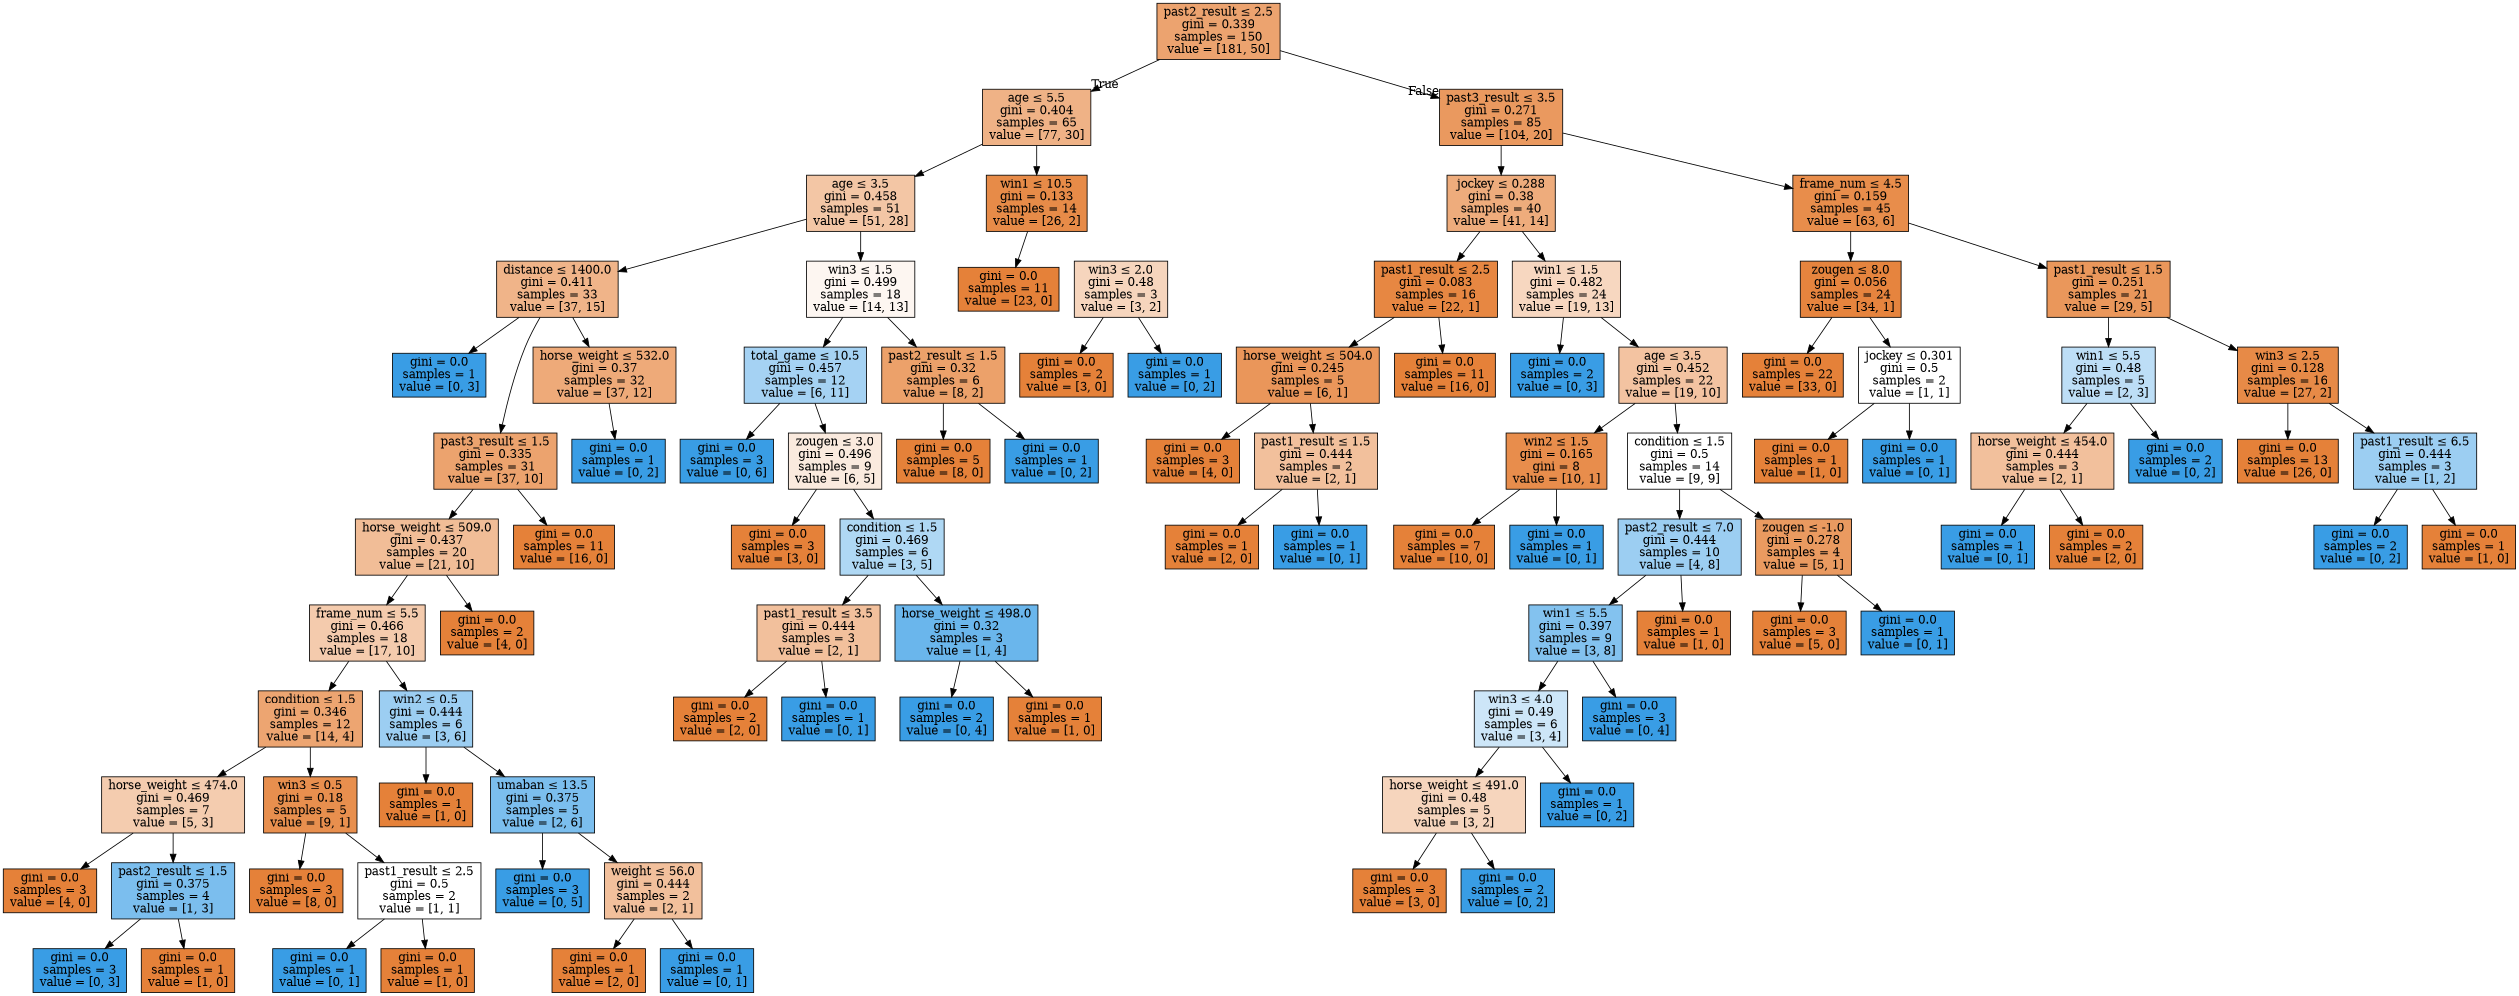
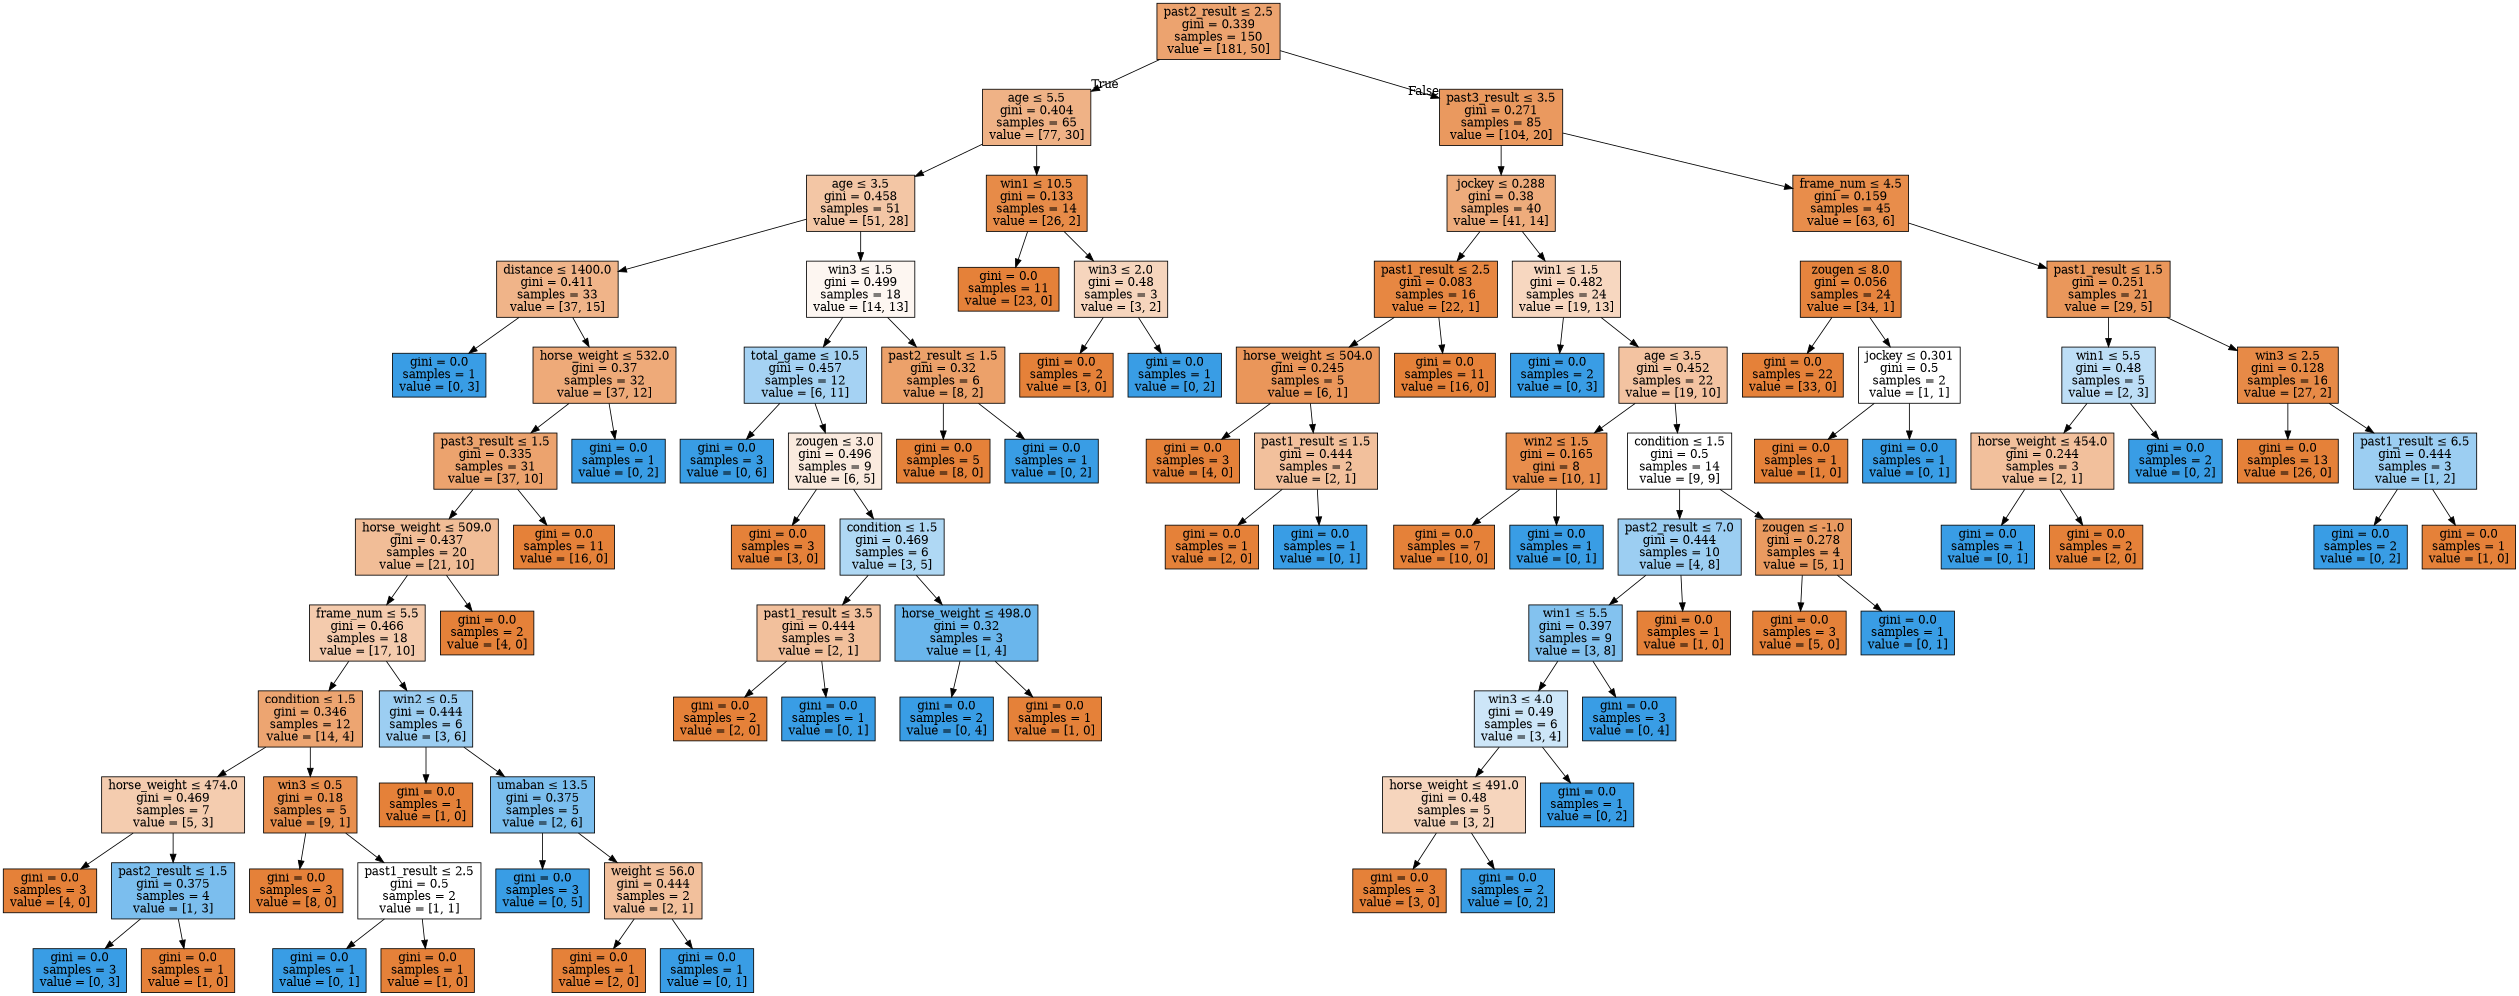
(1851, 242) -> none
none -> (1076, 243)
(517, 370) -> (553, 415)
(2042, 455) -> (2042, 455)
